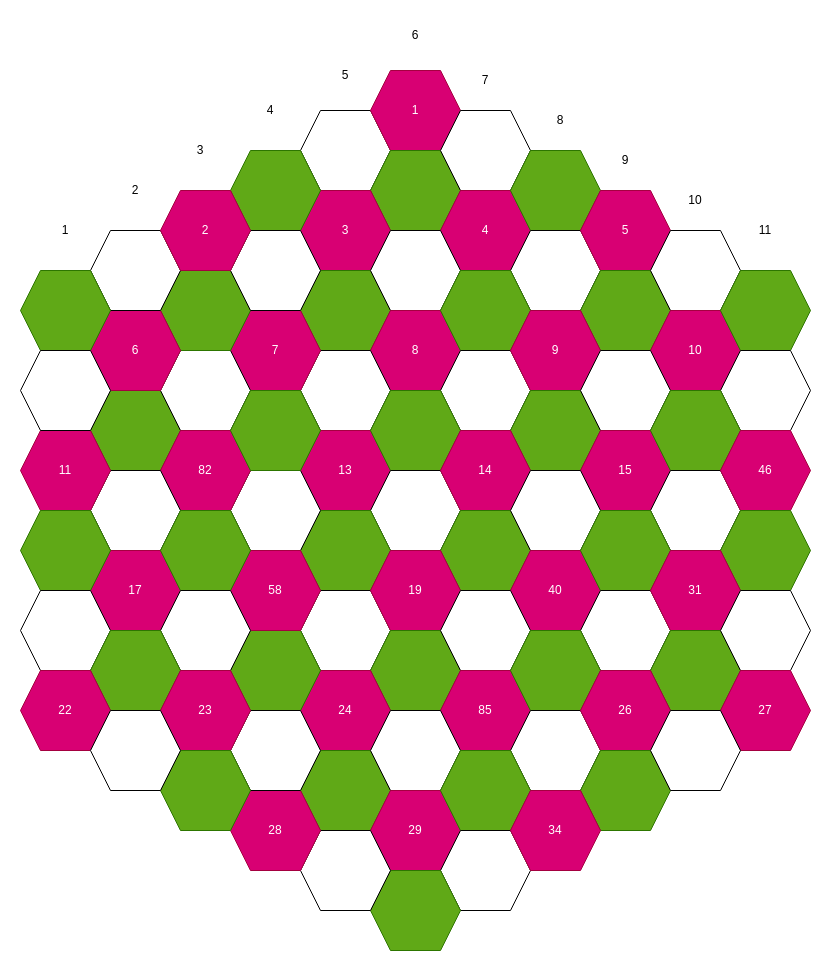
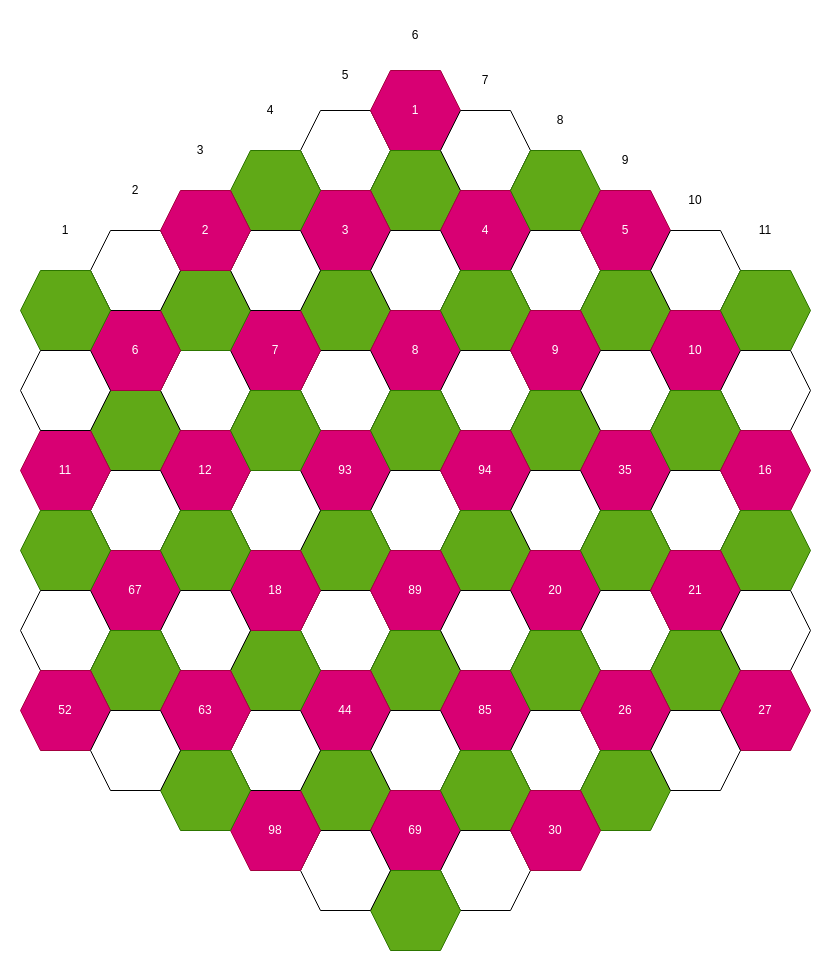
(206, 471) -> (206, 471)
(346, 471) -> (346, 471)
(486, 471) -> (486, 471)
(626, 471) -> (626, 471)
(766, 471) -> (766, 471)
(136, 591) -> (136, 591)
(276, 591) -> (276, 591)
(416, 591) -> (416, 591)
(556, 591) -> (556, 591)
(696, 591) -> (696, 591)
(66, 711) -> (66, 711)
(206, 711) -> (206, 711)
(346, 711) -> (346, 711)
(276, 831) -> (276, 831)
(416, 831) -> (416, 831)
(556, 831) -> (556, 831)
